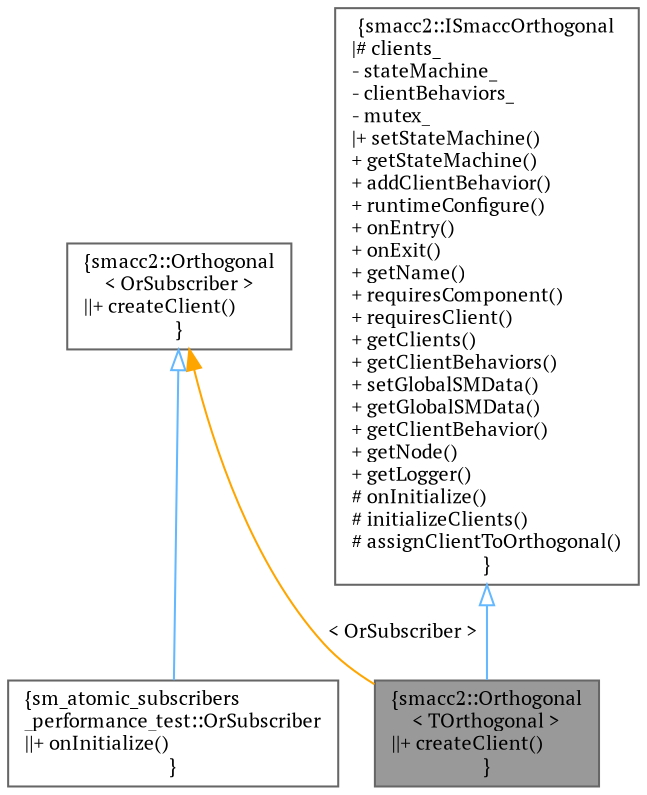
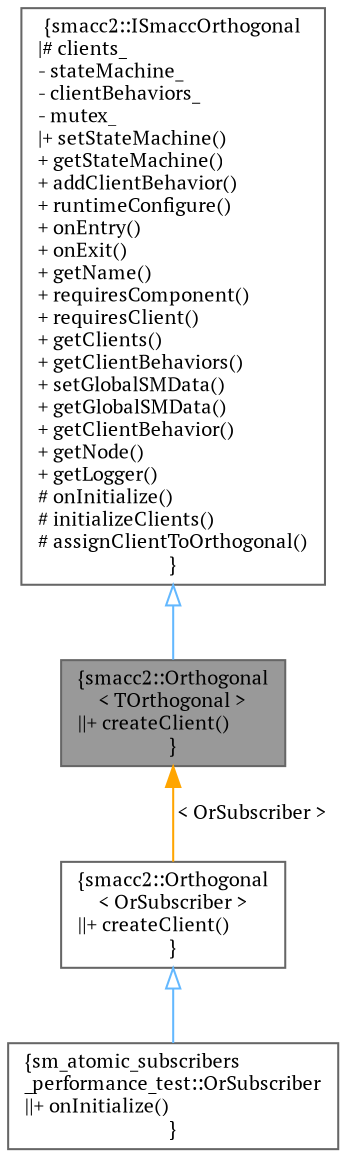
(257, 544) -> (173, 825)
